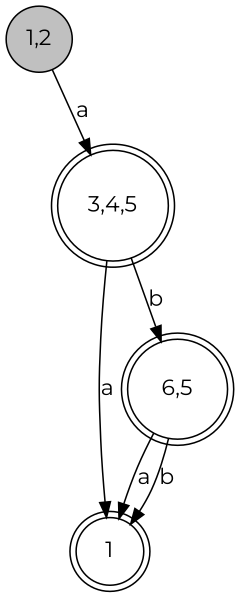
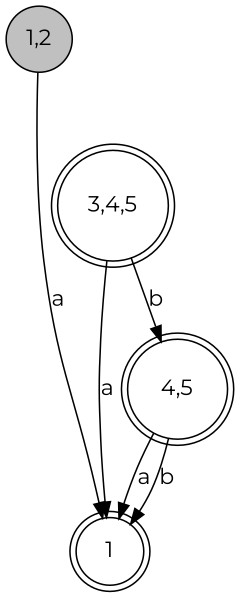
(68, 105) -> (48, 291)
(178, 389) -> (178, 389)
